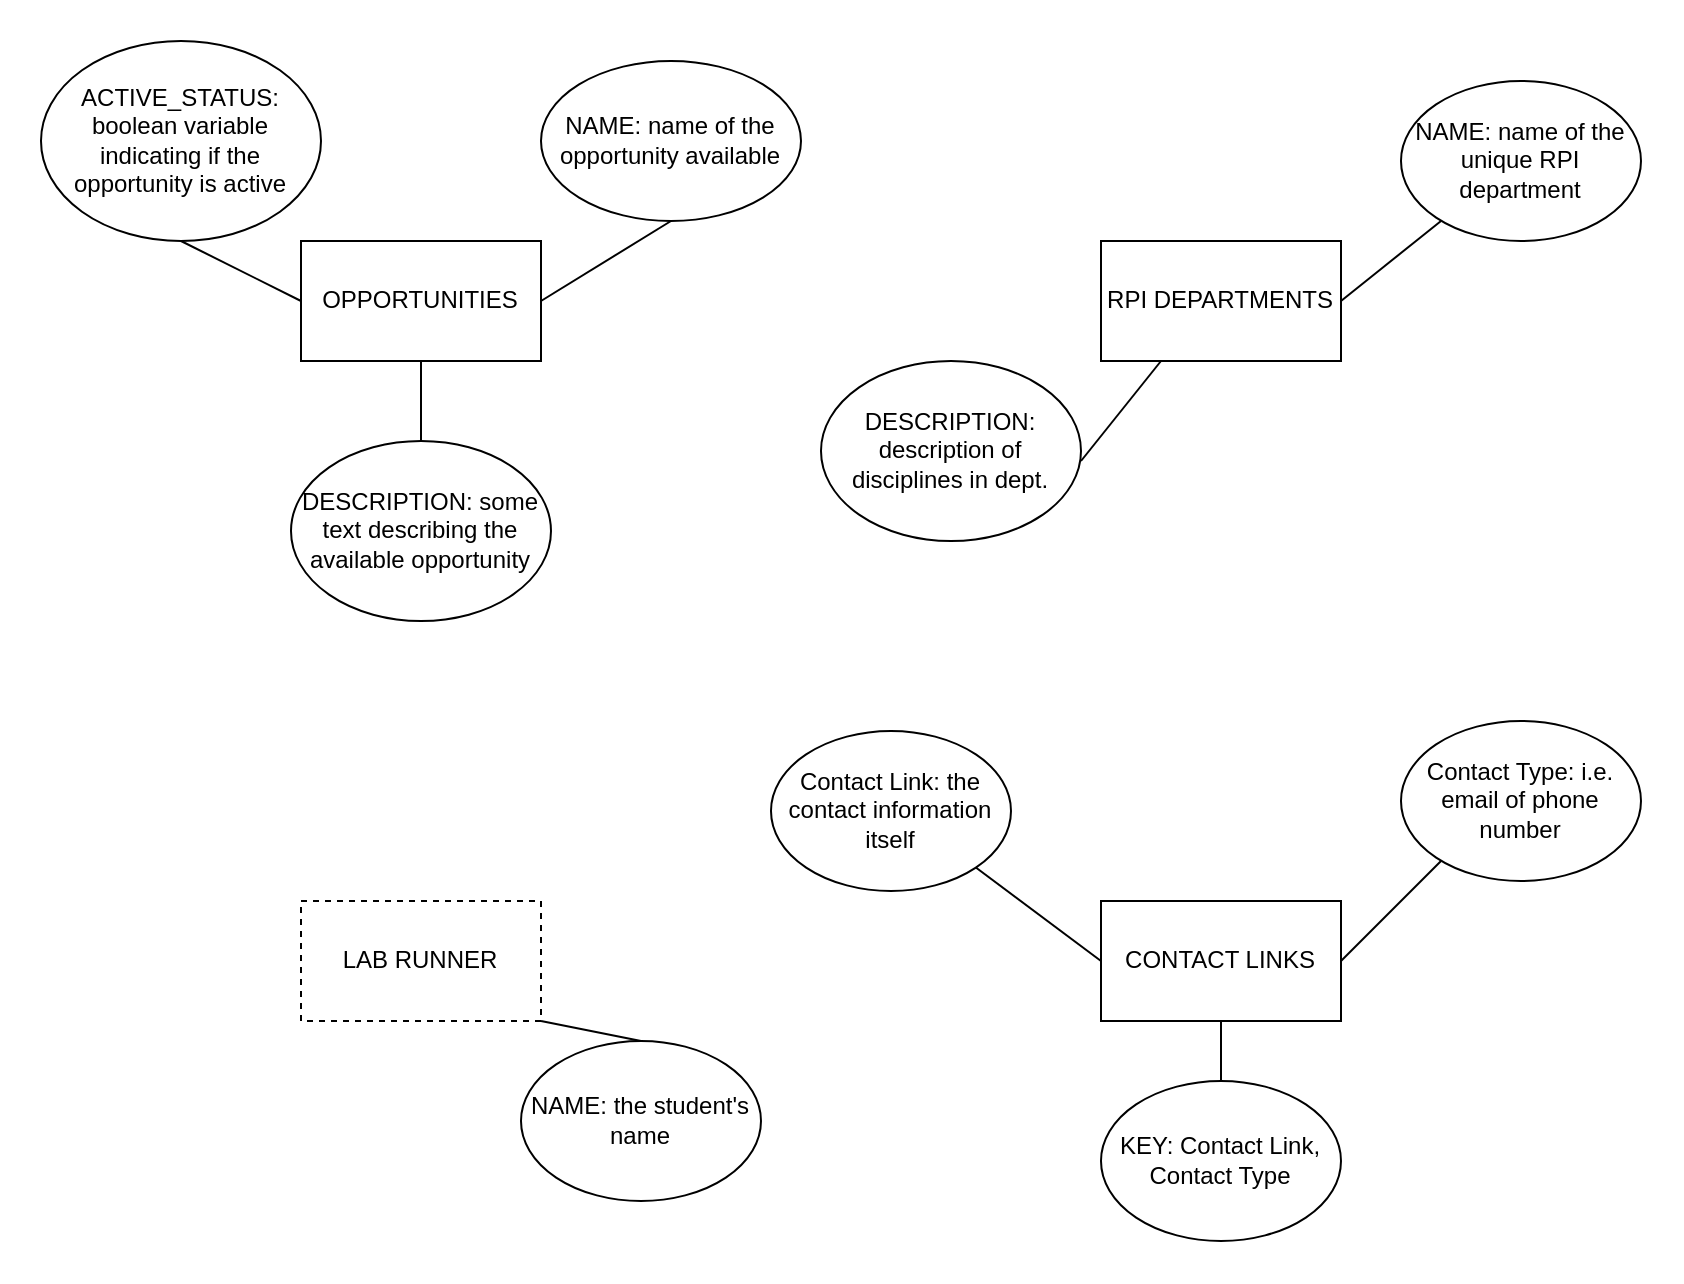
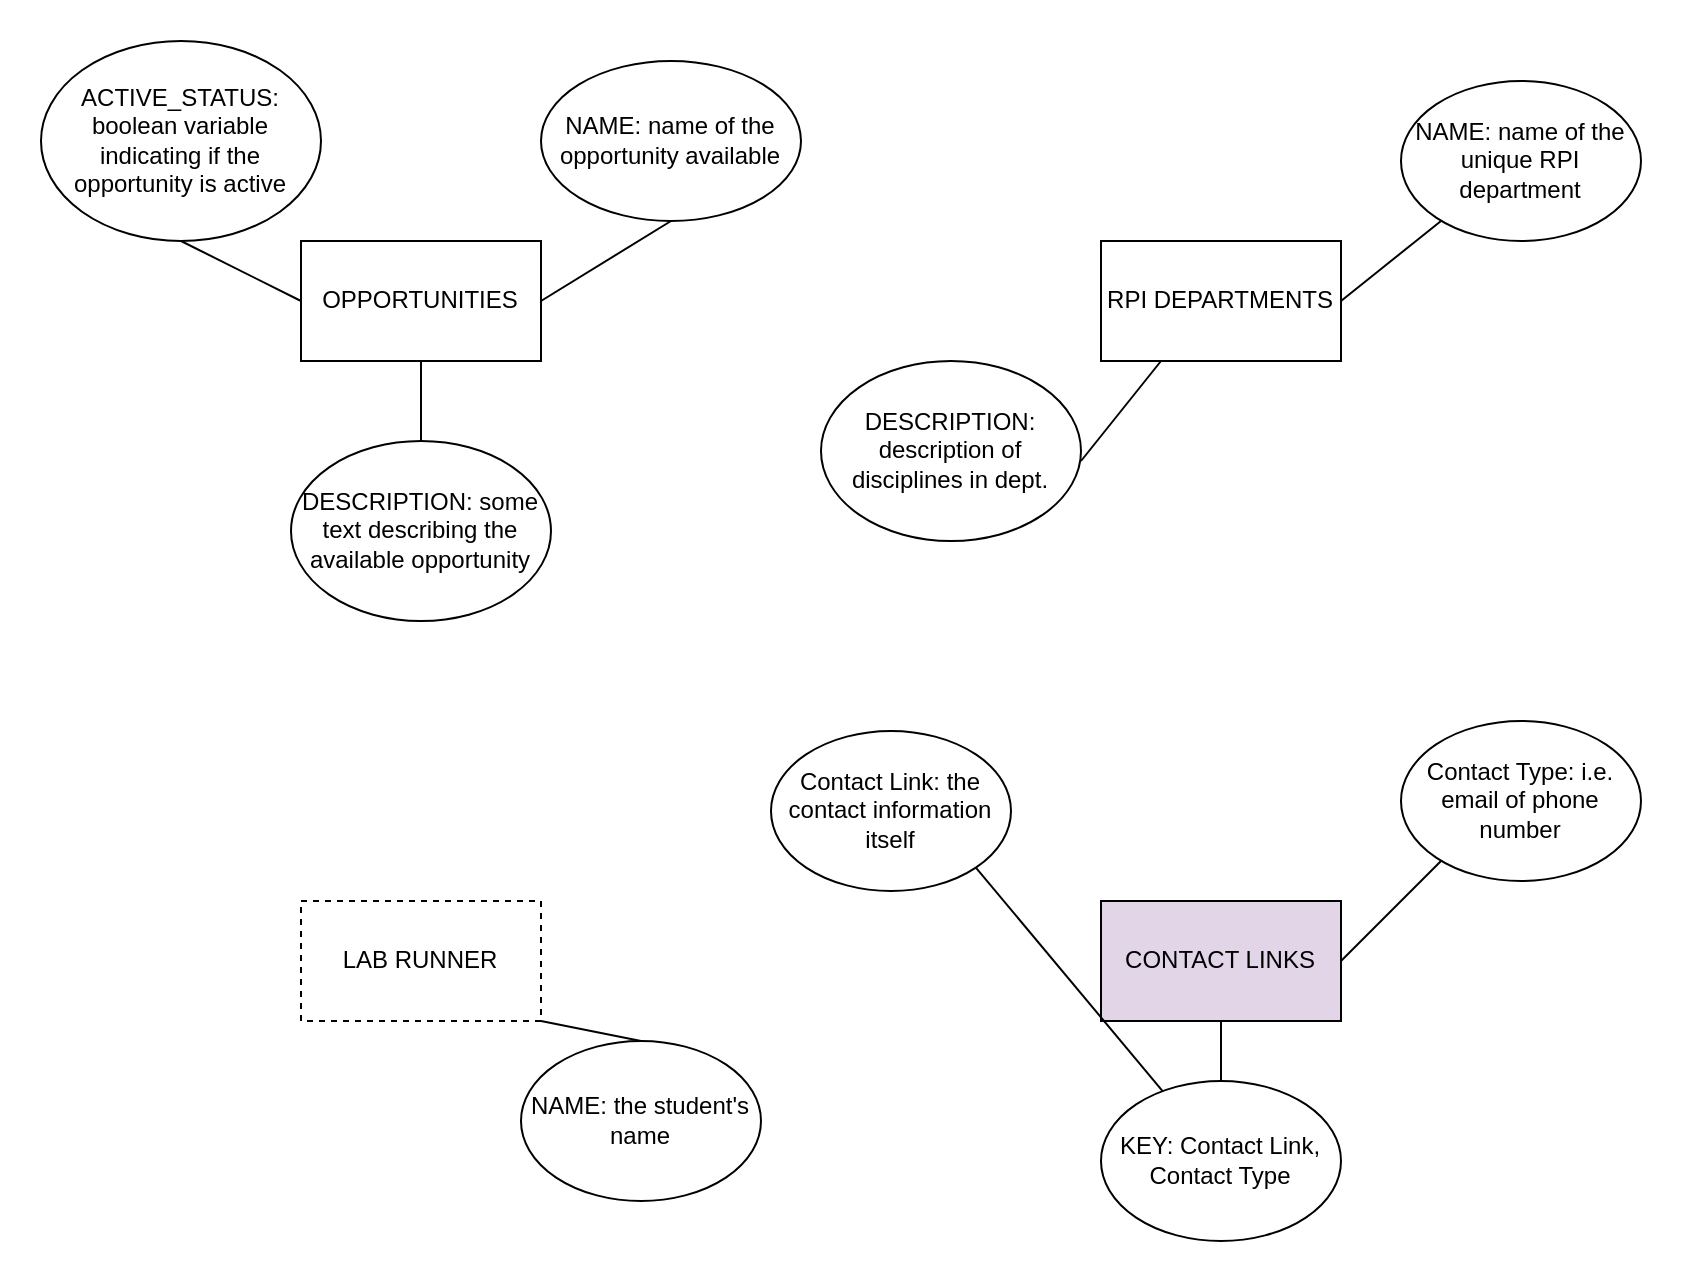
(1038, 914) -> (1069, 979)
(1221, 961) -> (1221, 961)
